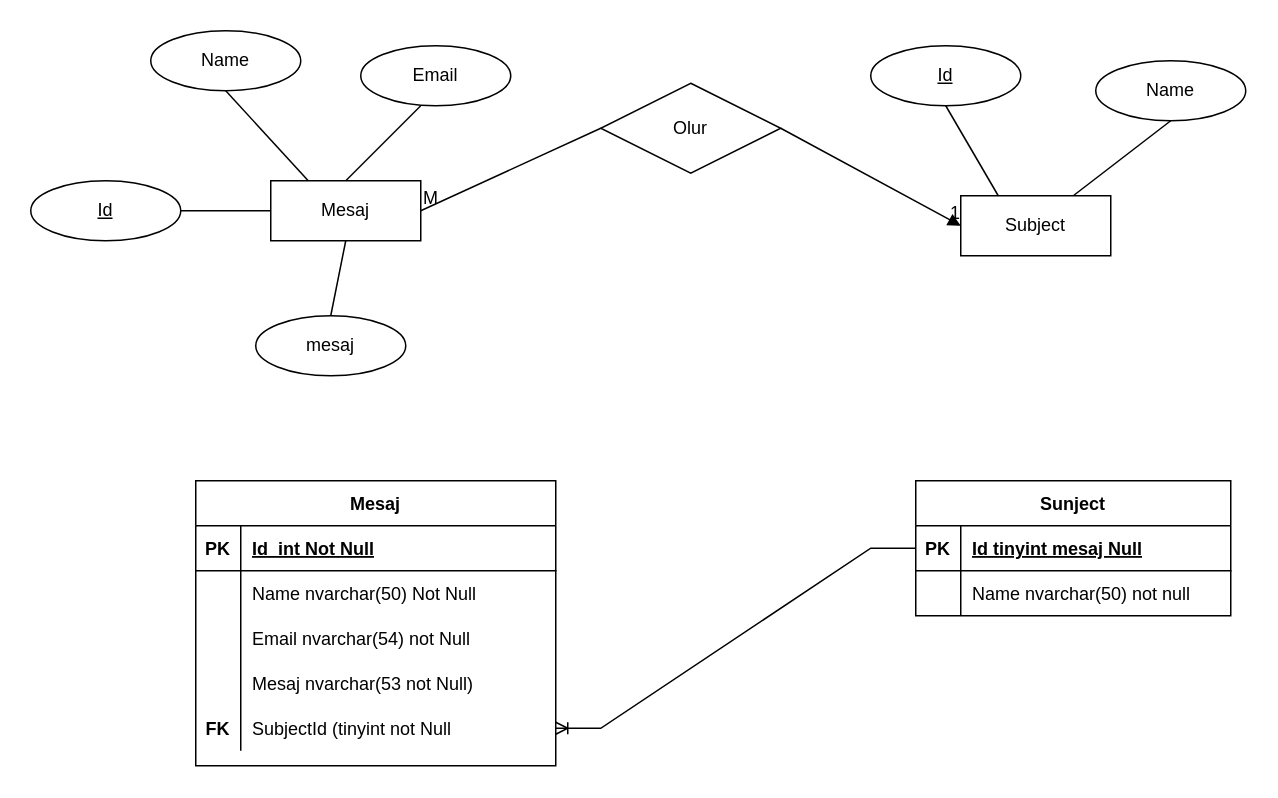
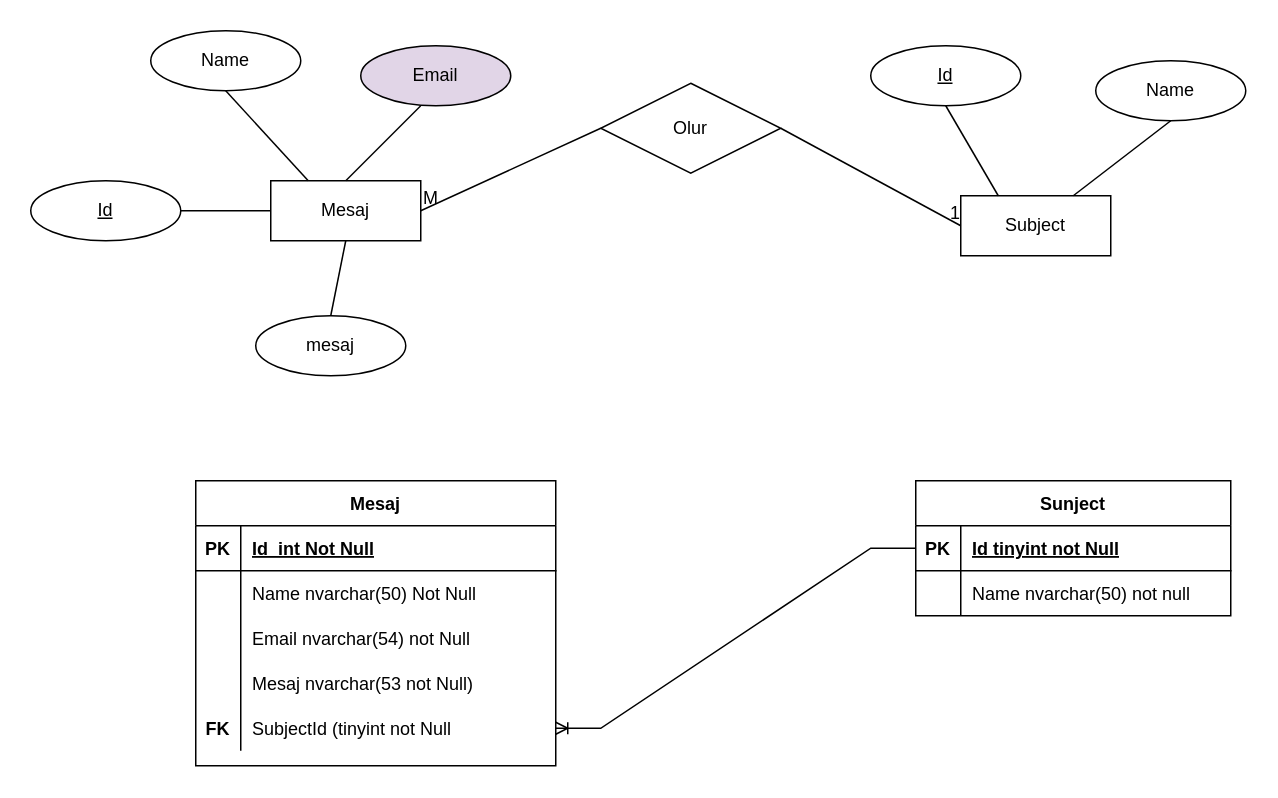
(436, 76) -> (436, 76)
(948, 219) -> (954, 222)
(1061, 549) -> (1051, 549)
